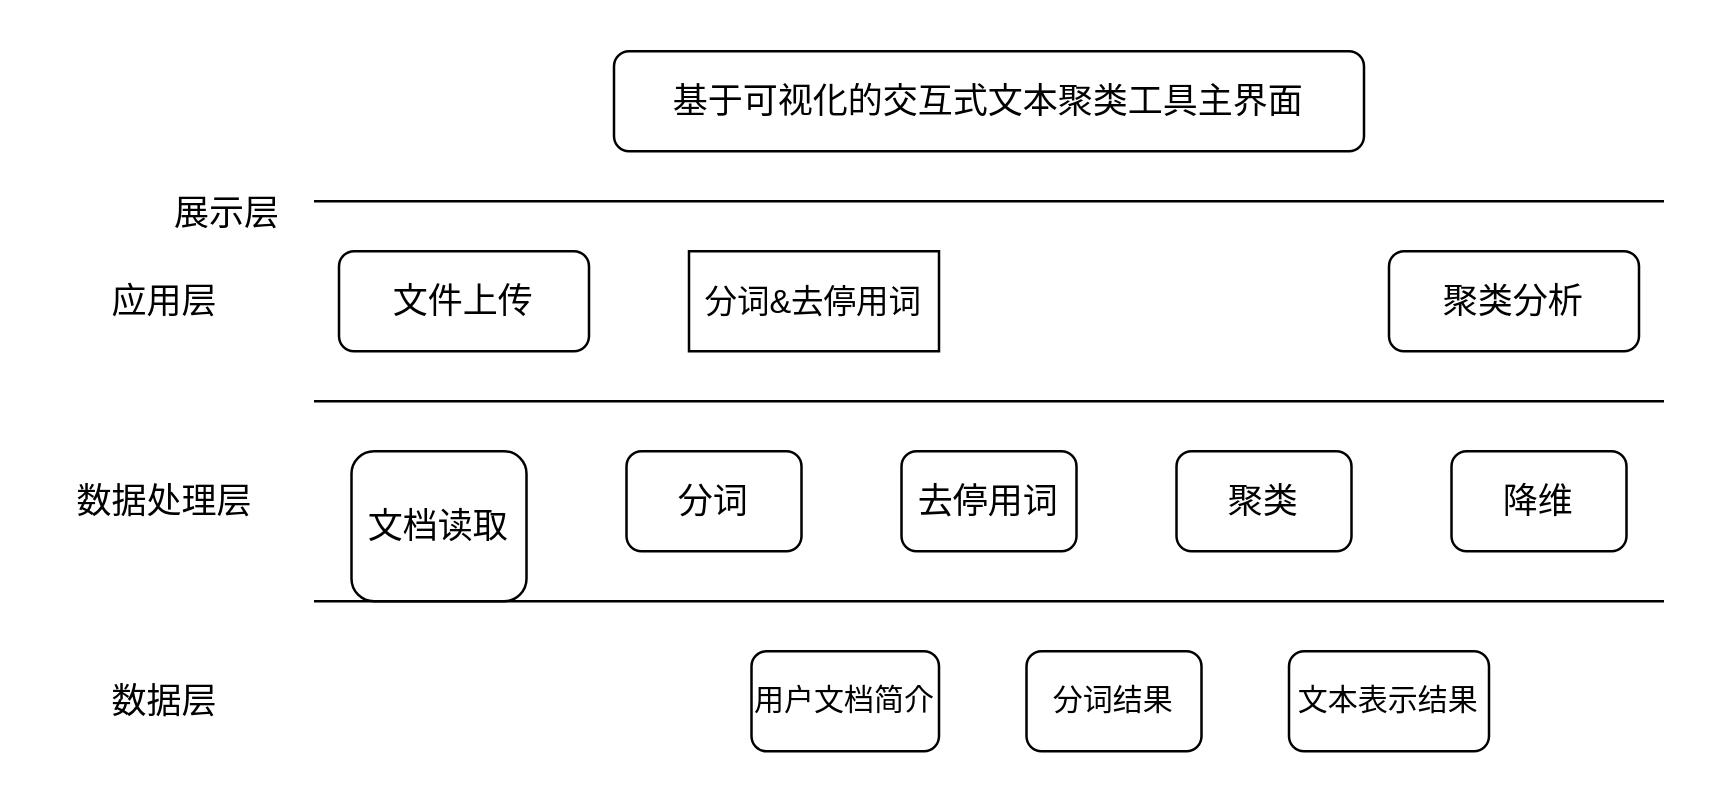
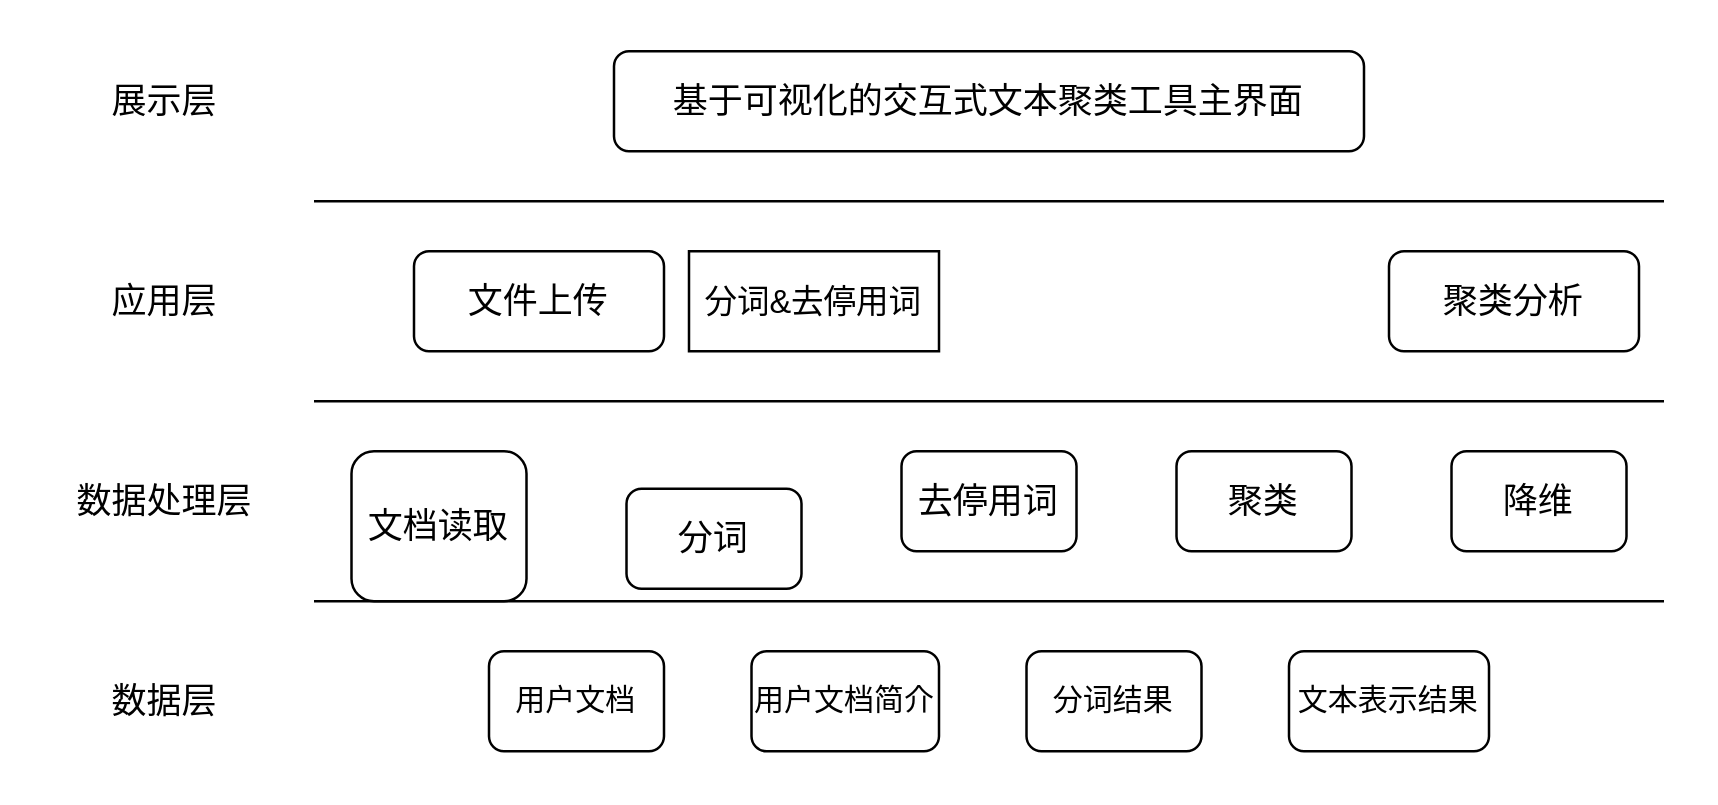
(226, 214) -> (164, 101)
(464, 301) -> (539, 301)
(714, 501) -> (714, 539)
none -> (576, 701)
